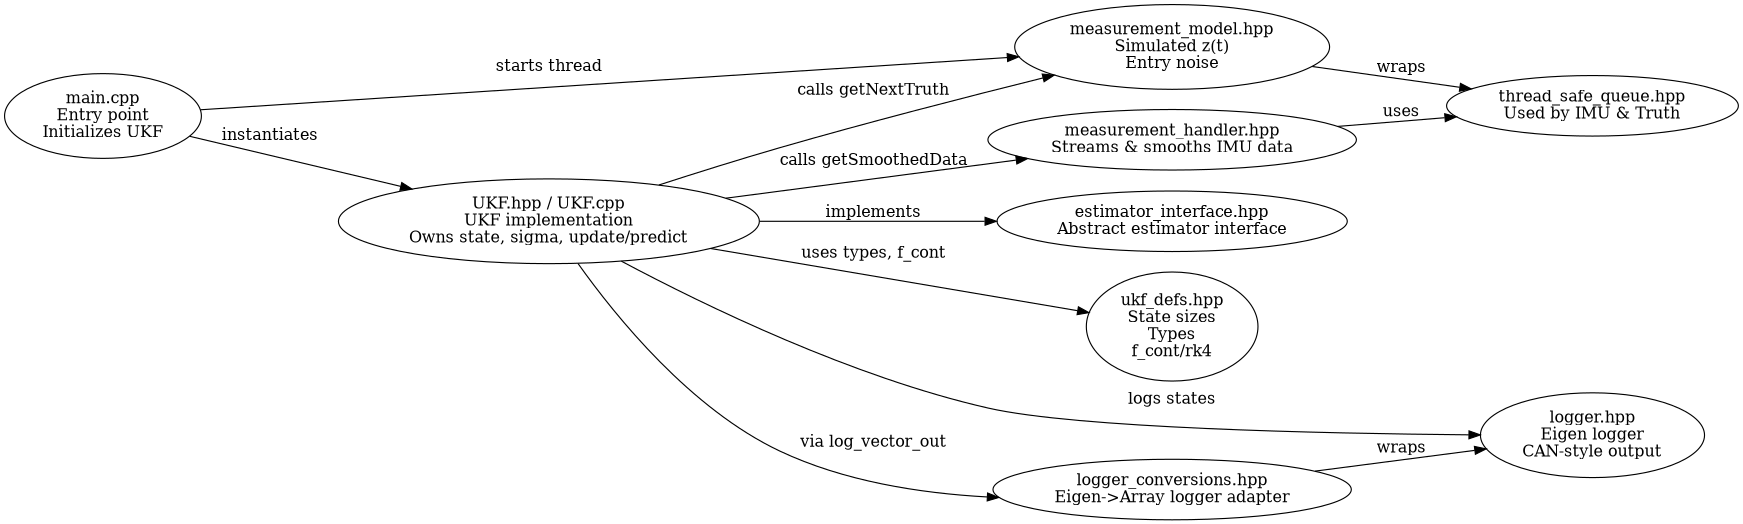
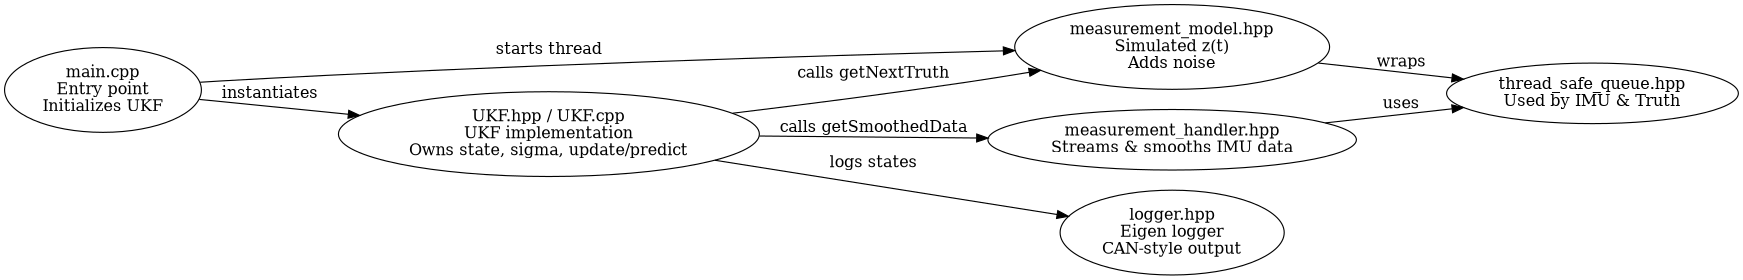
(1172, 47) -> (1172, 47)
(1172, 221) -> none
(1172, 327) -> none
(1172, 490) -> none
